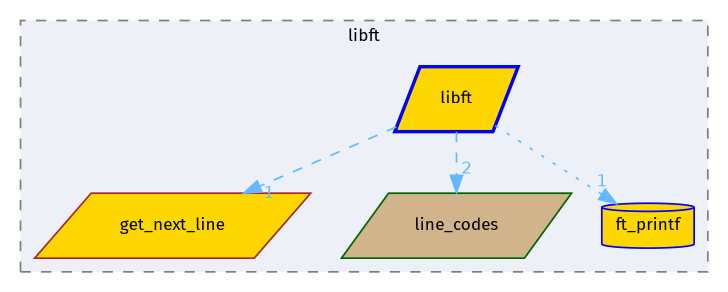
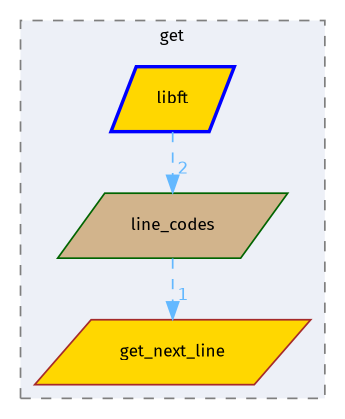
(364, 37) -> (173, 37)
(328, 157) -> (173, 280)
(648, 226) -> none
